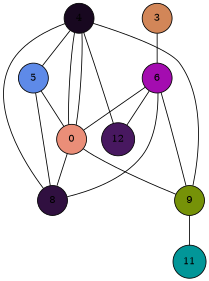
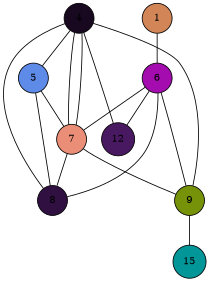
(157, 18) -> (157, 18)
(72, 139) -> (72, 139)
(190, 262) -> (190, 262)
